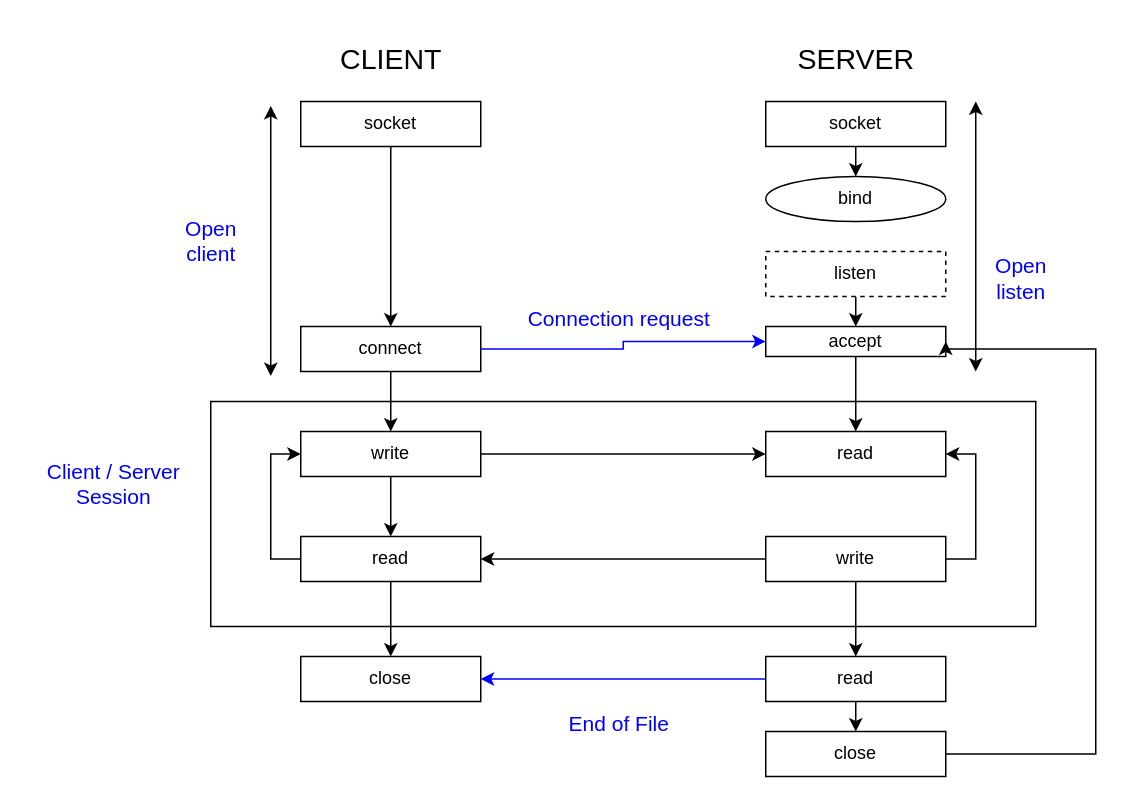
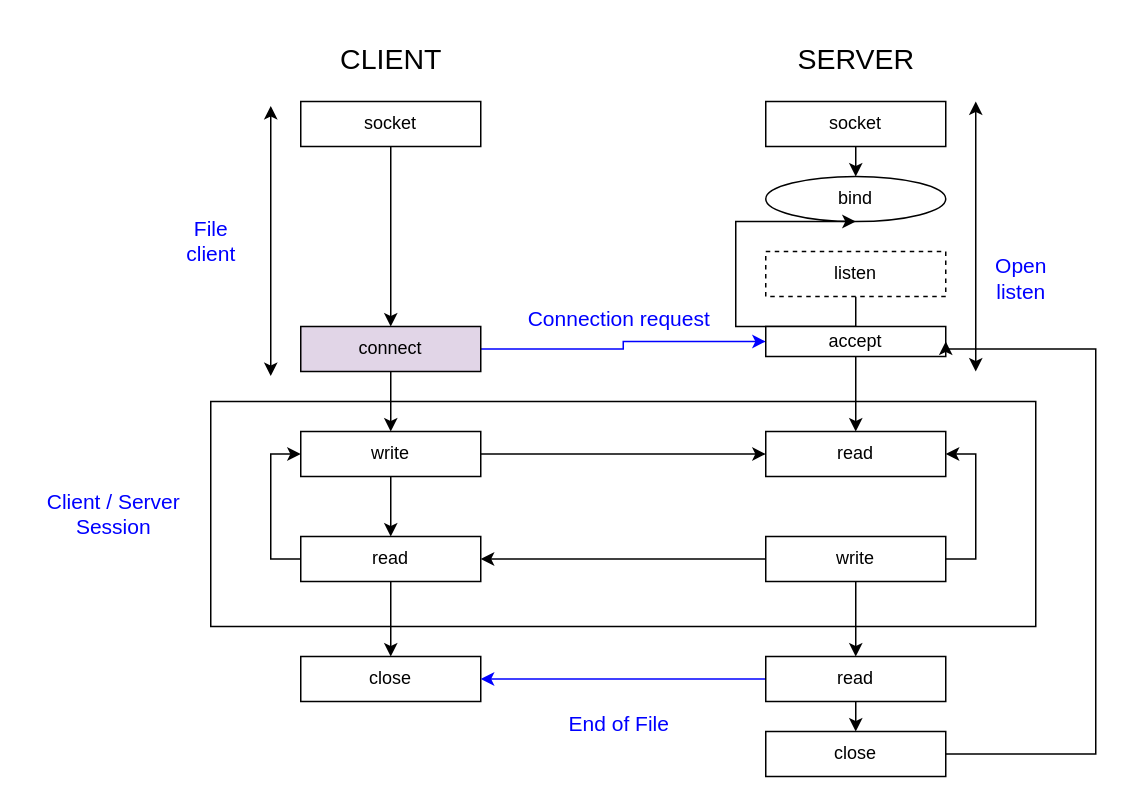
(212, 241) -> (212, 241)
(856, 315) -> (736, 241)
(391, 349) -> (391, 349)
(113, 484) -> (113, 514)
